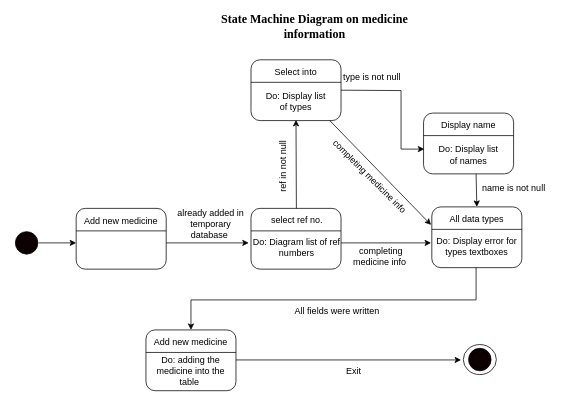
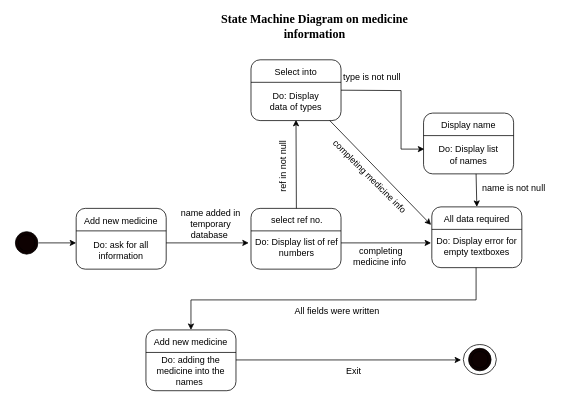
(296, 102) -> (296, 102)
(477, 219) -> (477, 219)
(211, 224) -> (211, 224)
(477, 246) -> (477, 246)
(297, 247) -> (297, 247)
none -> (121, 250)
(191, 371) -> (191, 371)
